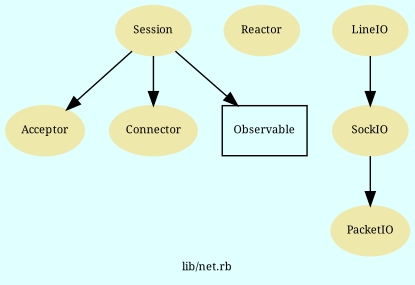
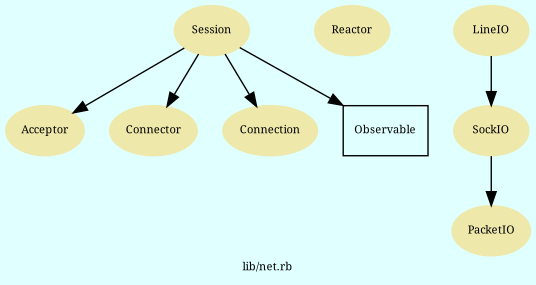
none -> (270, 131)
